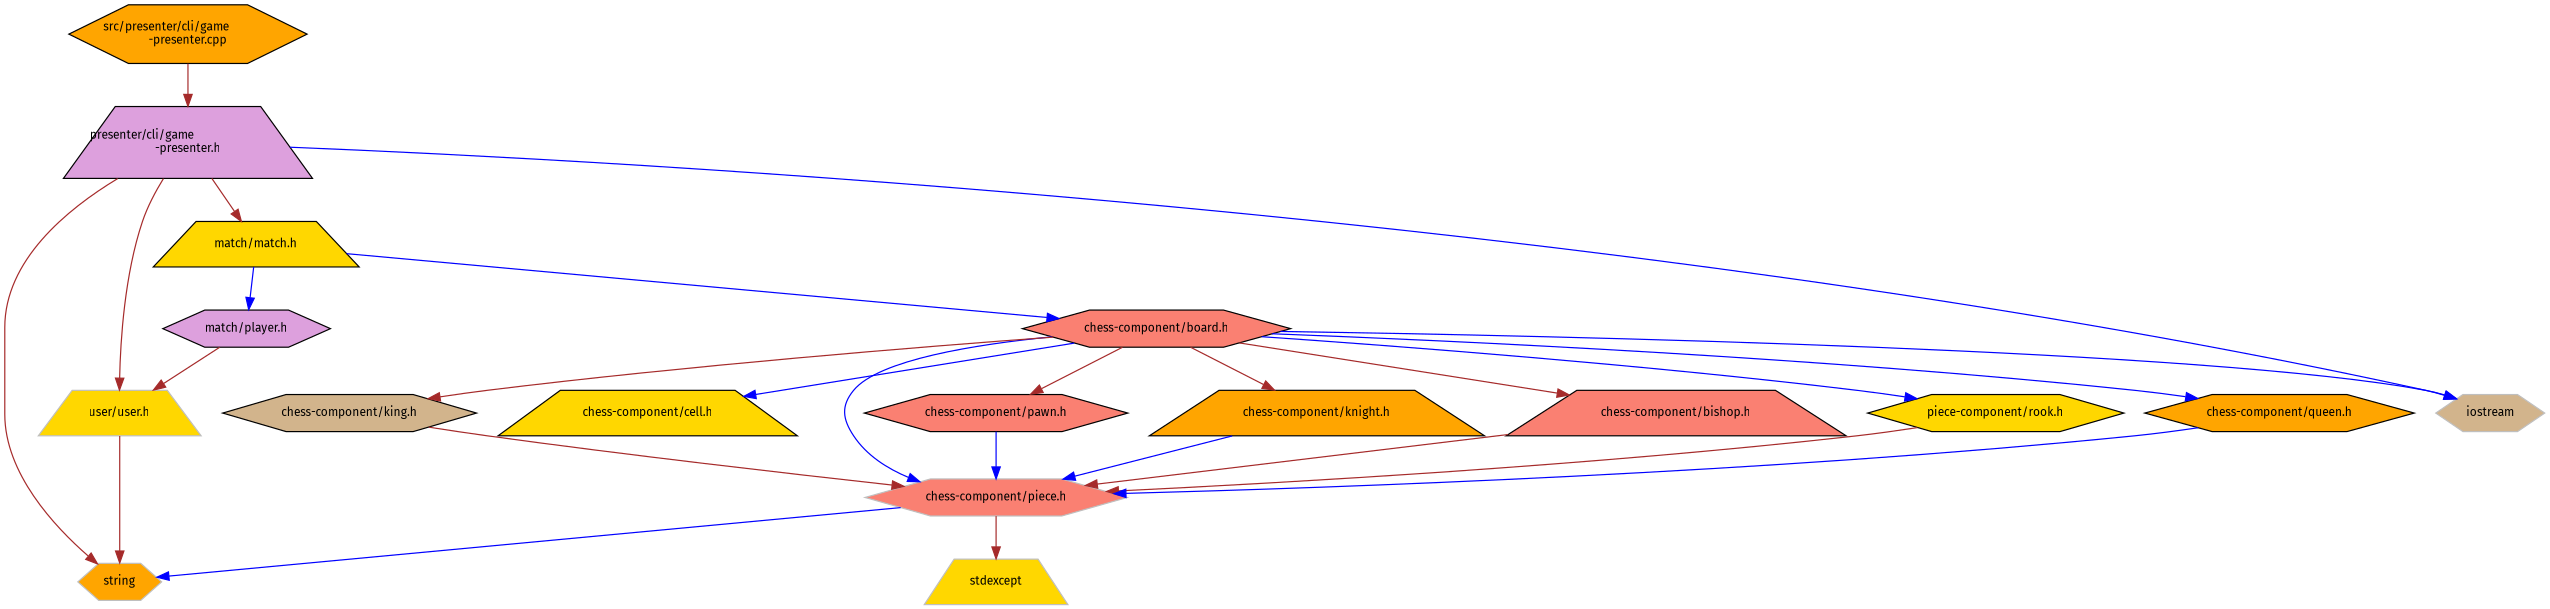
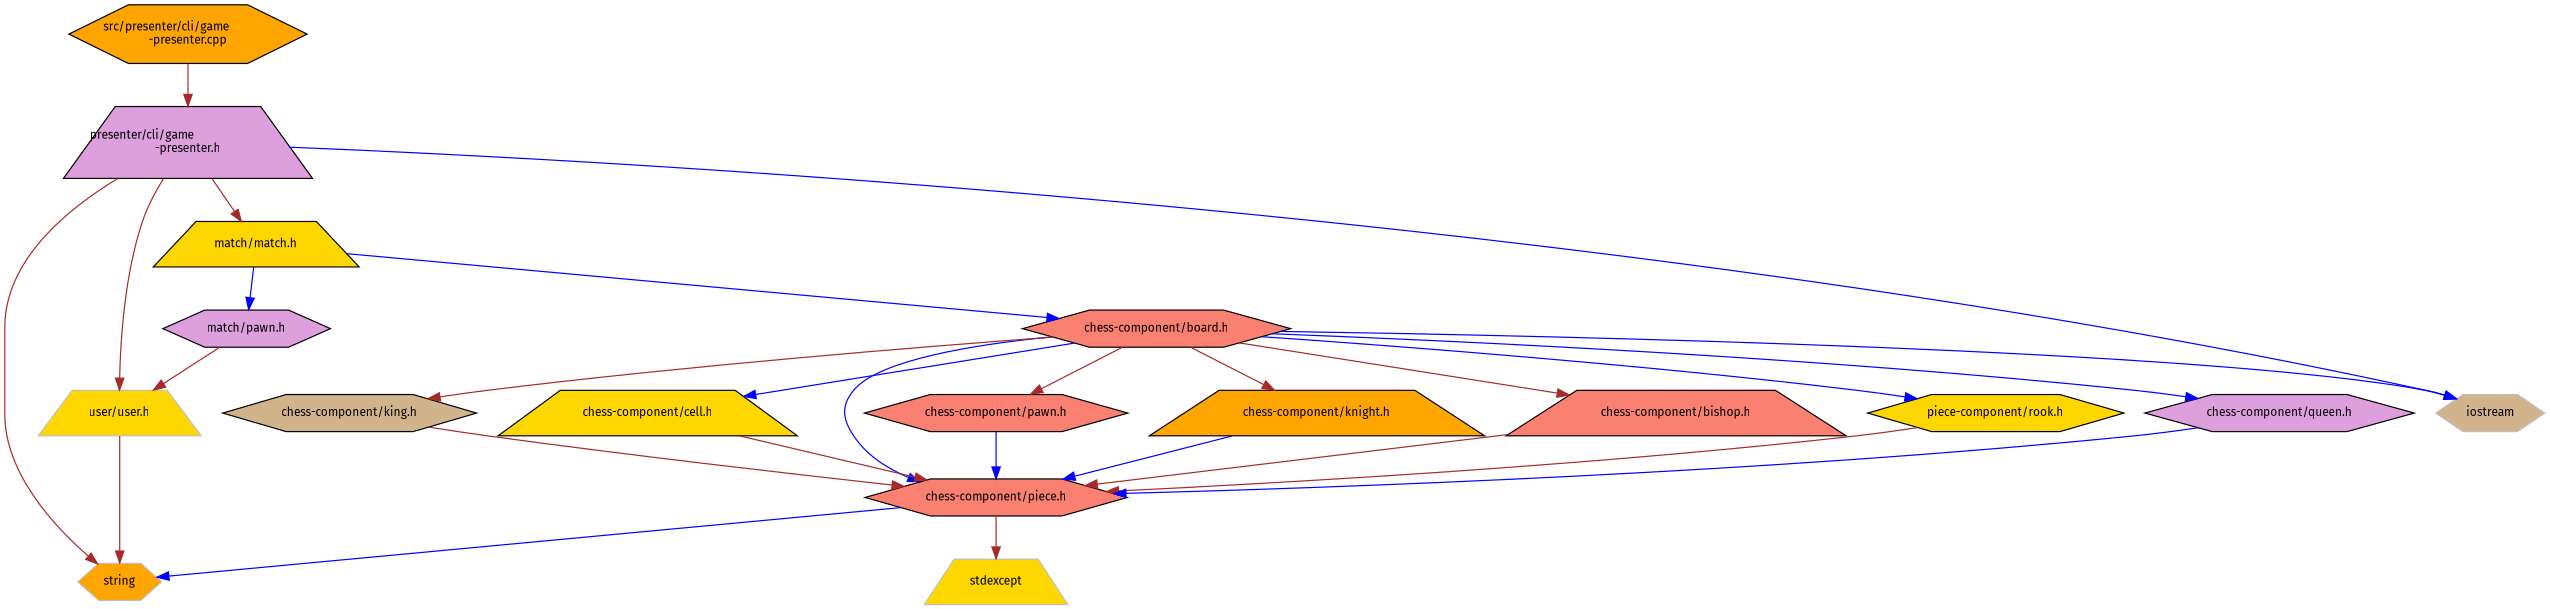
(247, 329) -> (247, 329)
(2280, 413) -> (2280, 413)
none -> (827, 457)
(996, 497) -> (996, 497)
